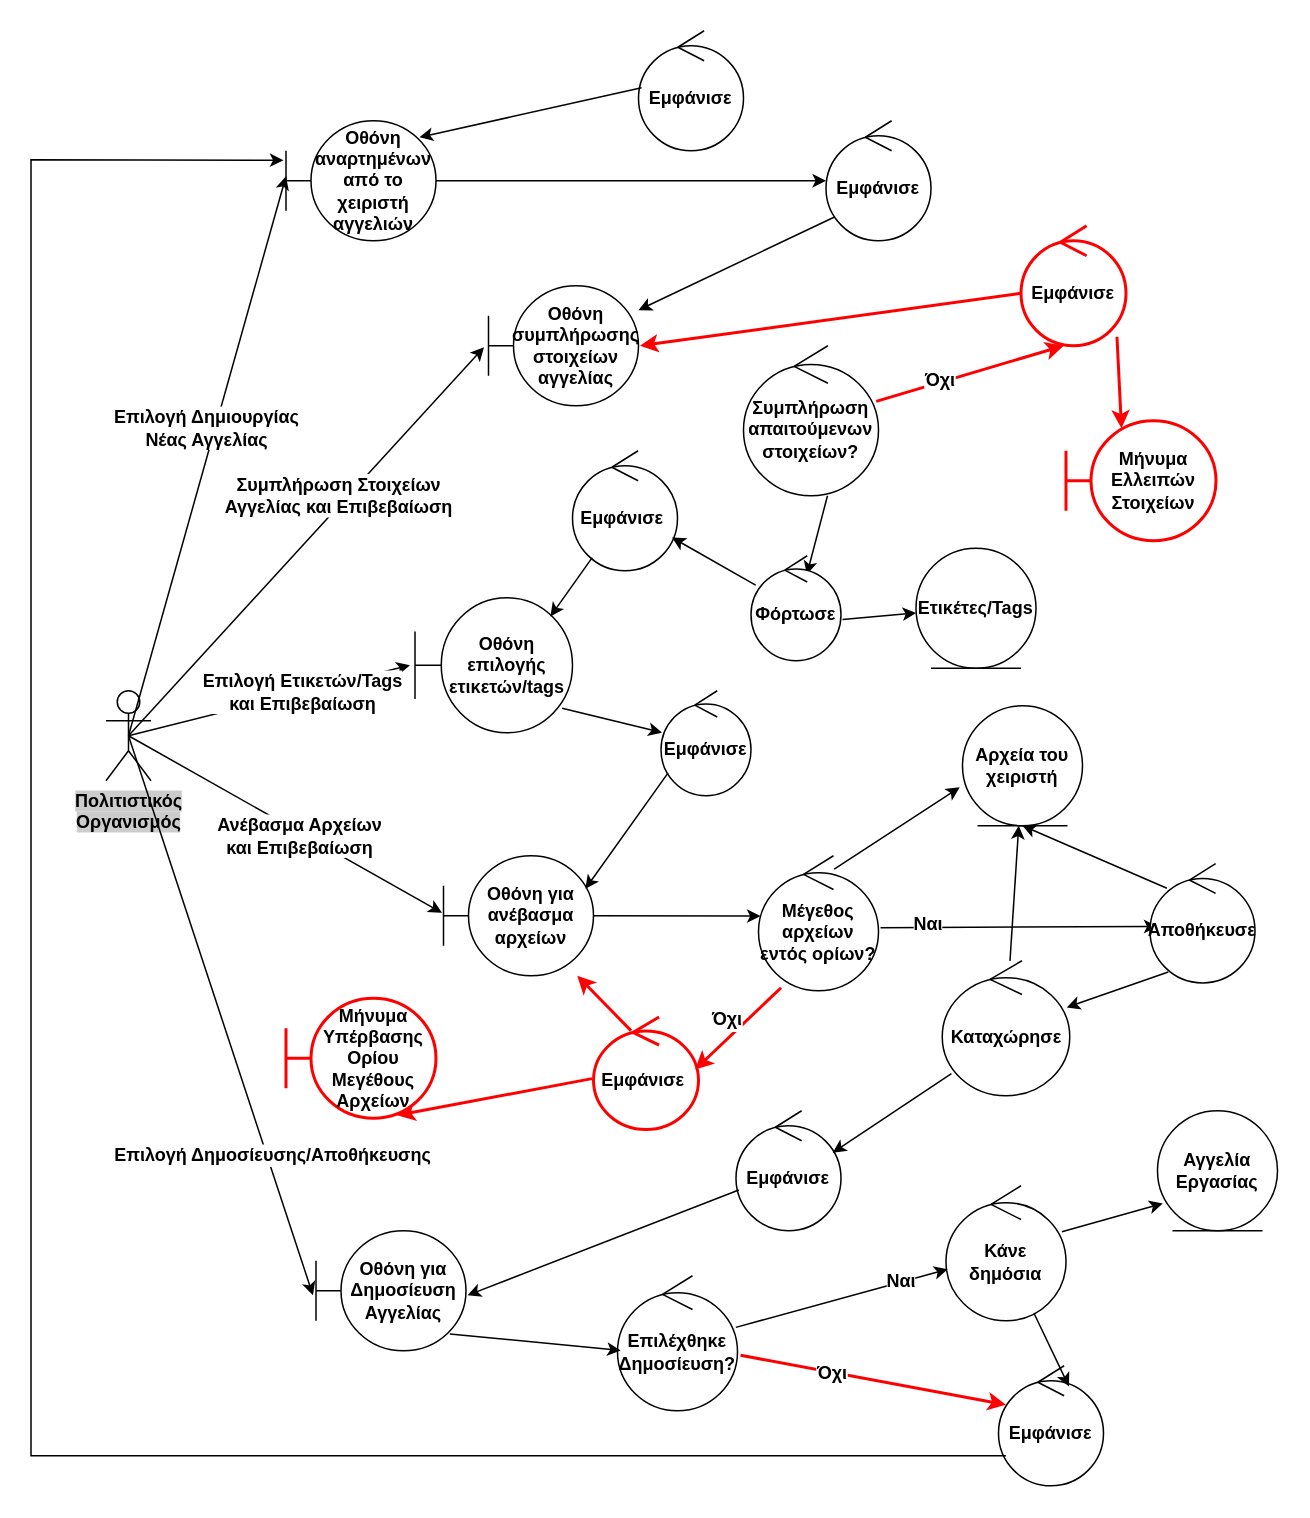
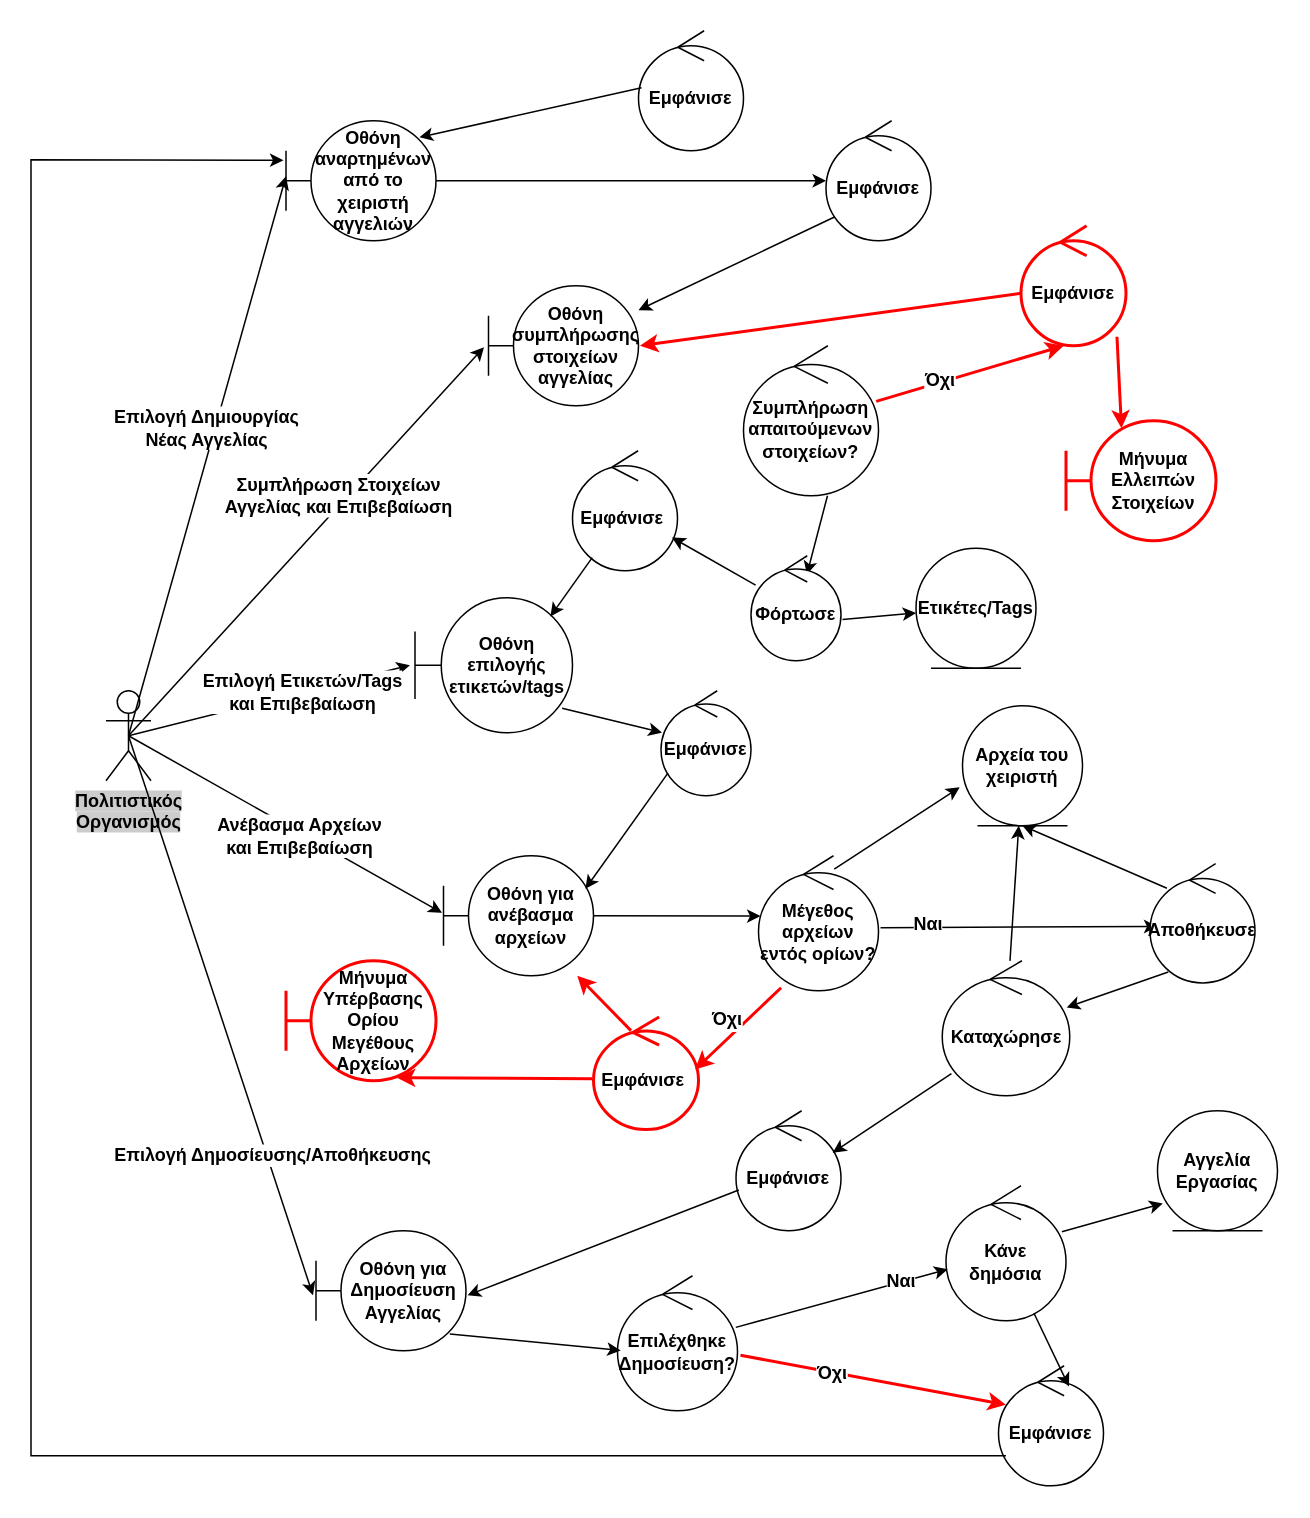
(361, 1058) -> (361, 1021)
